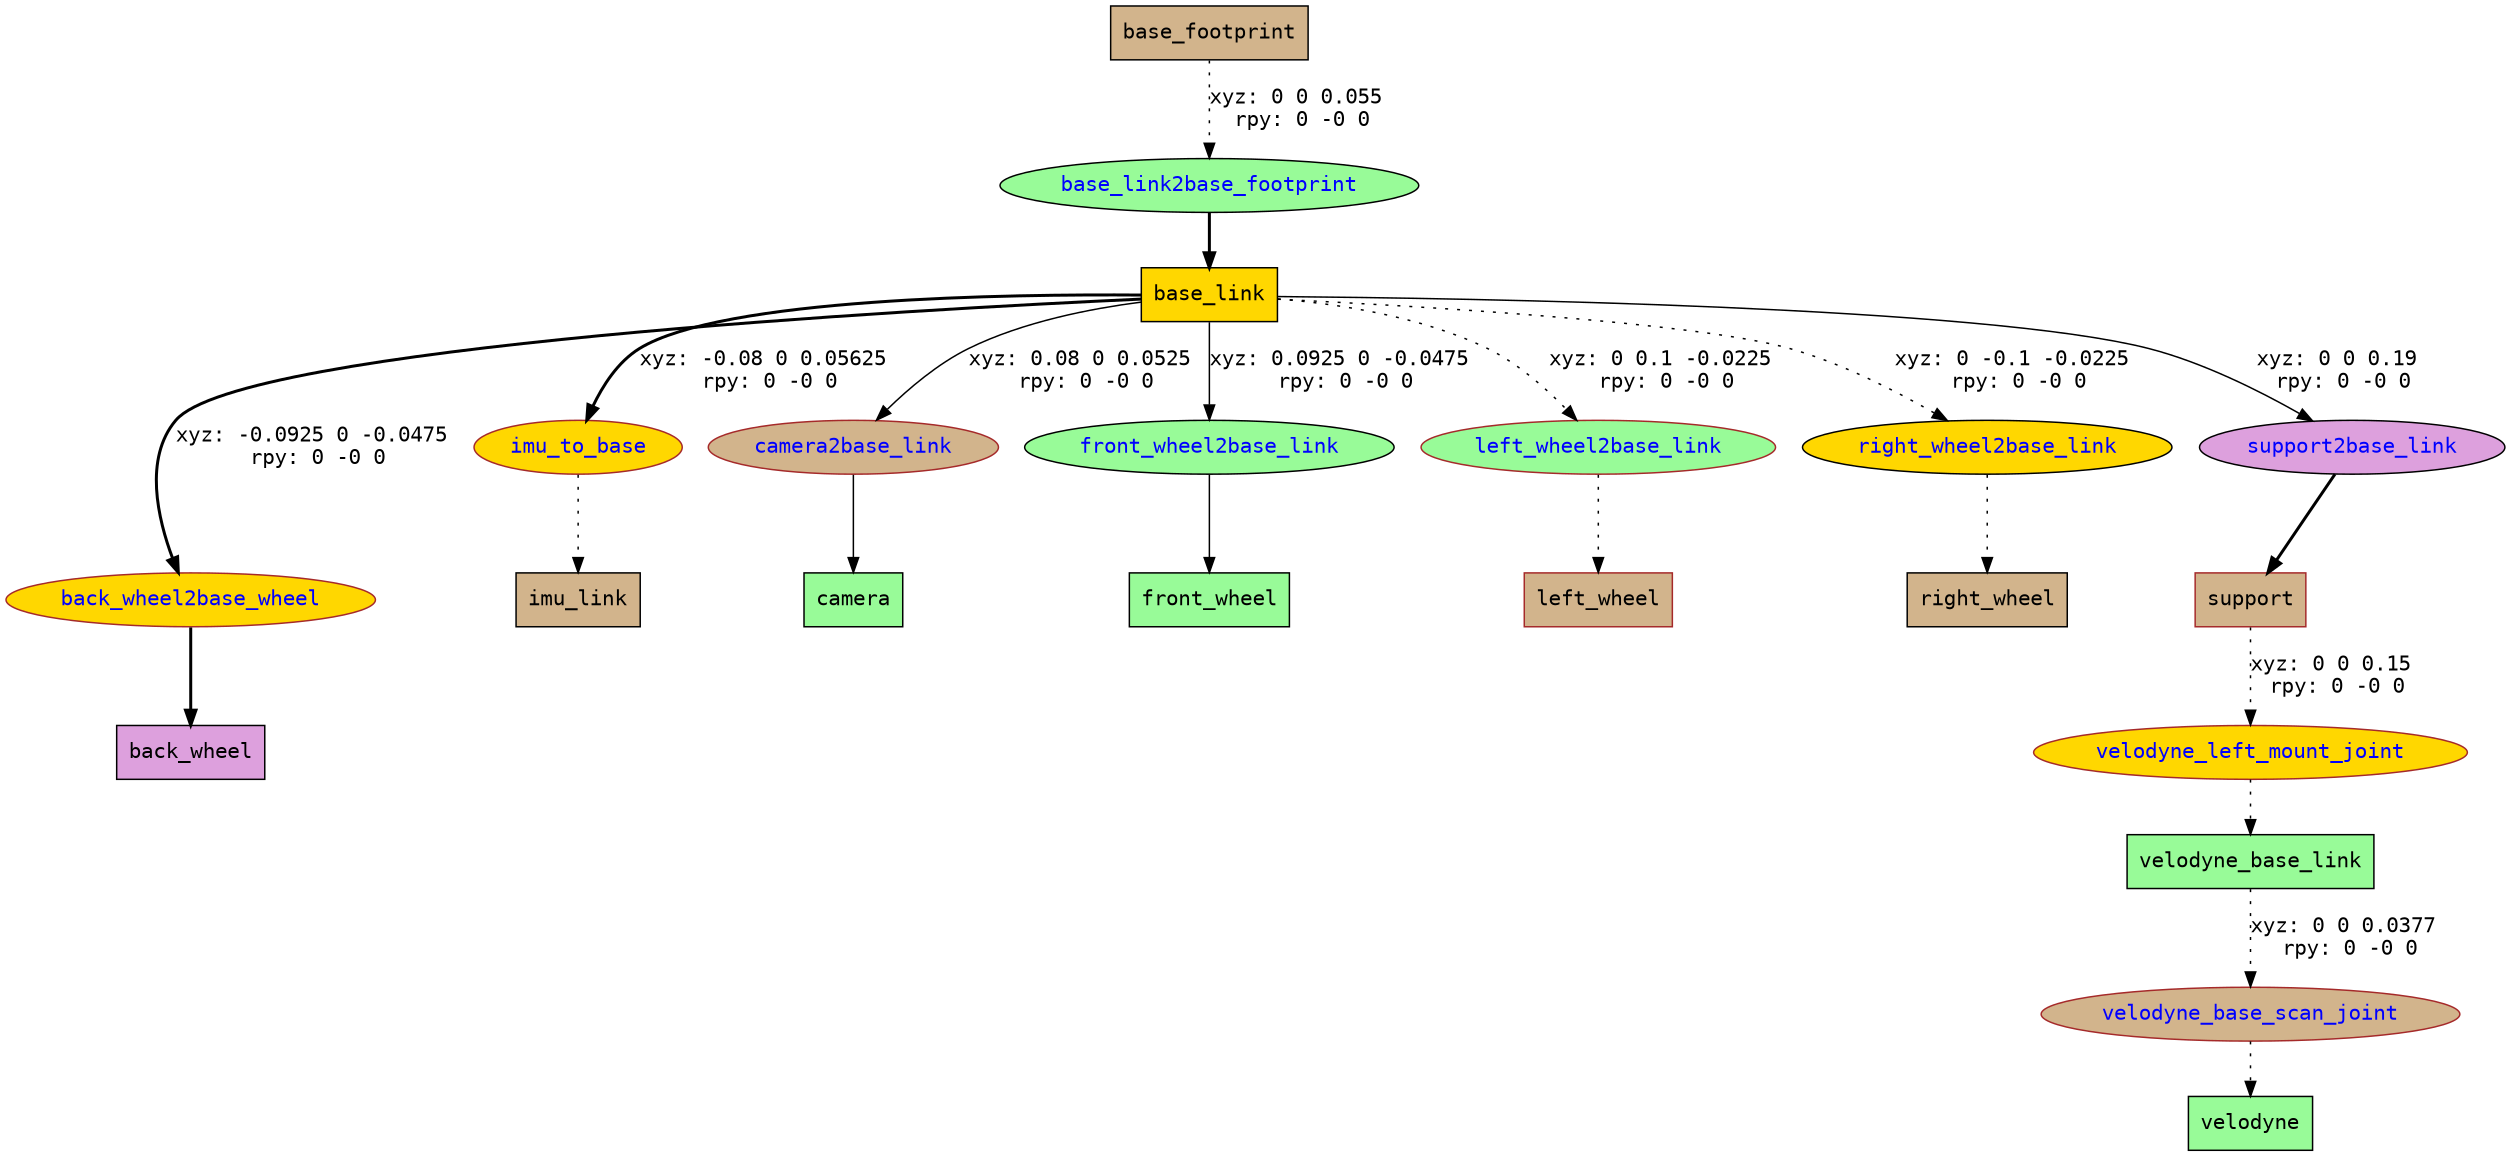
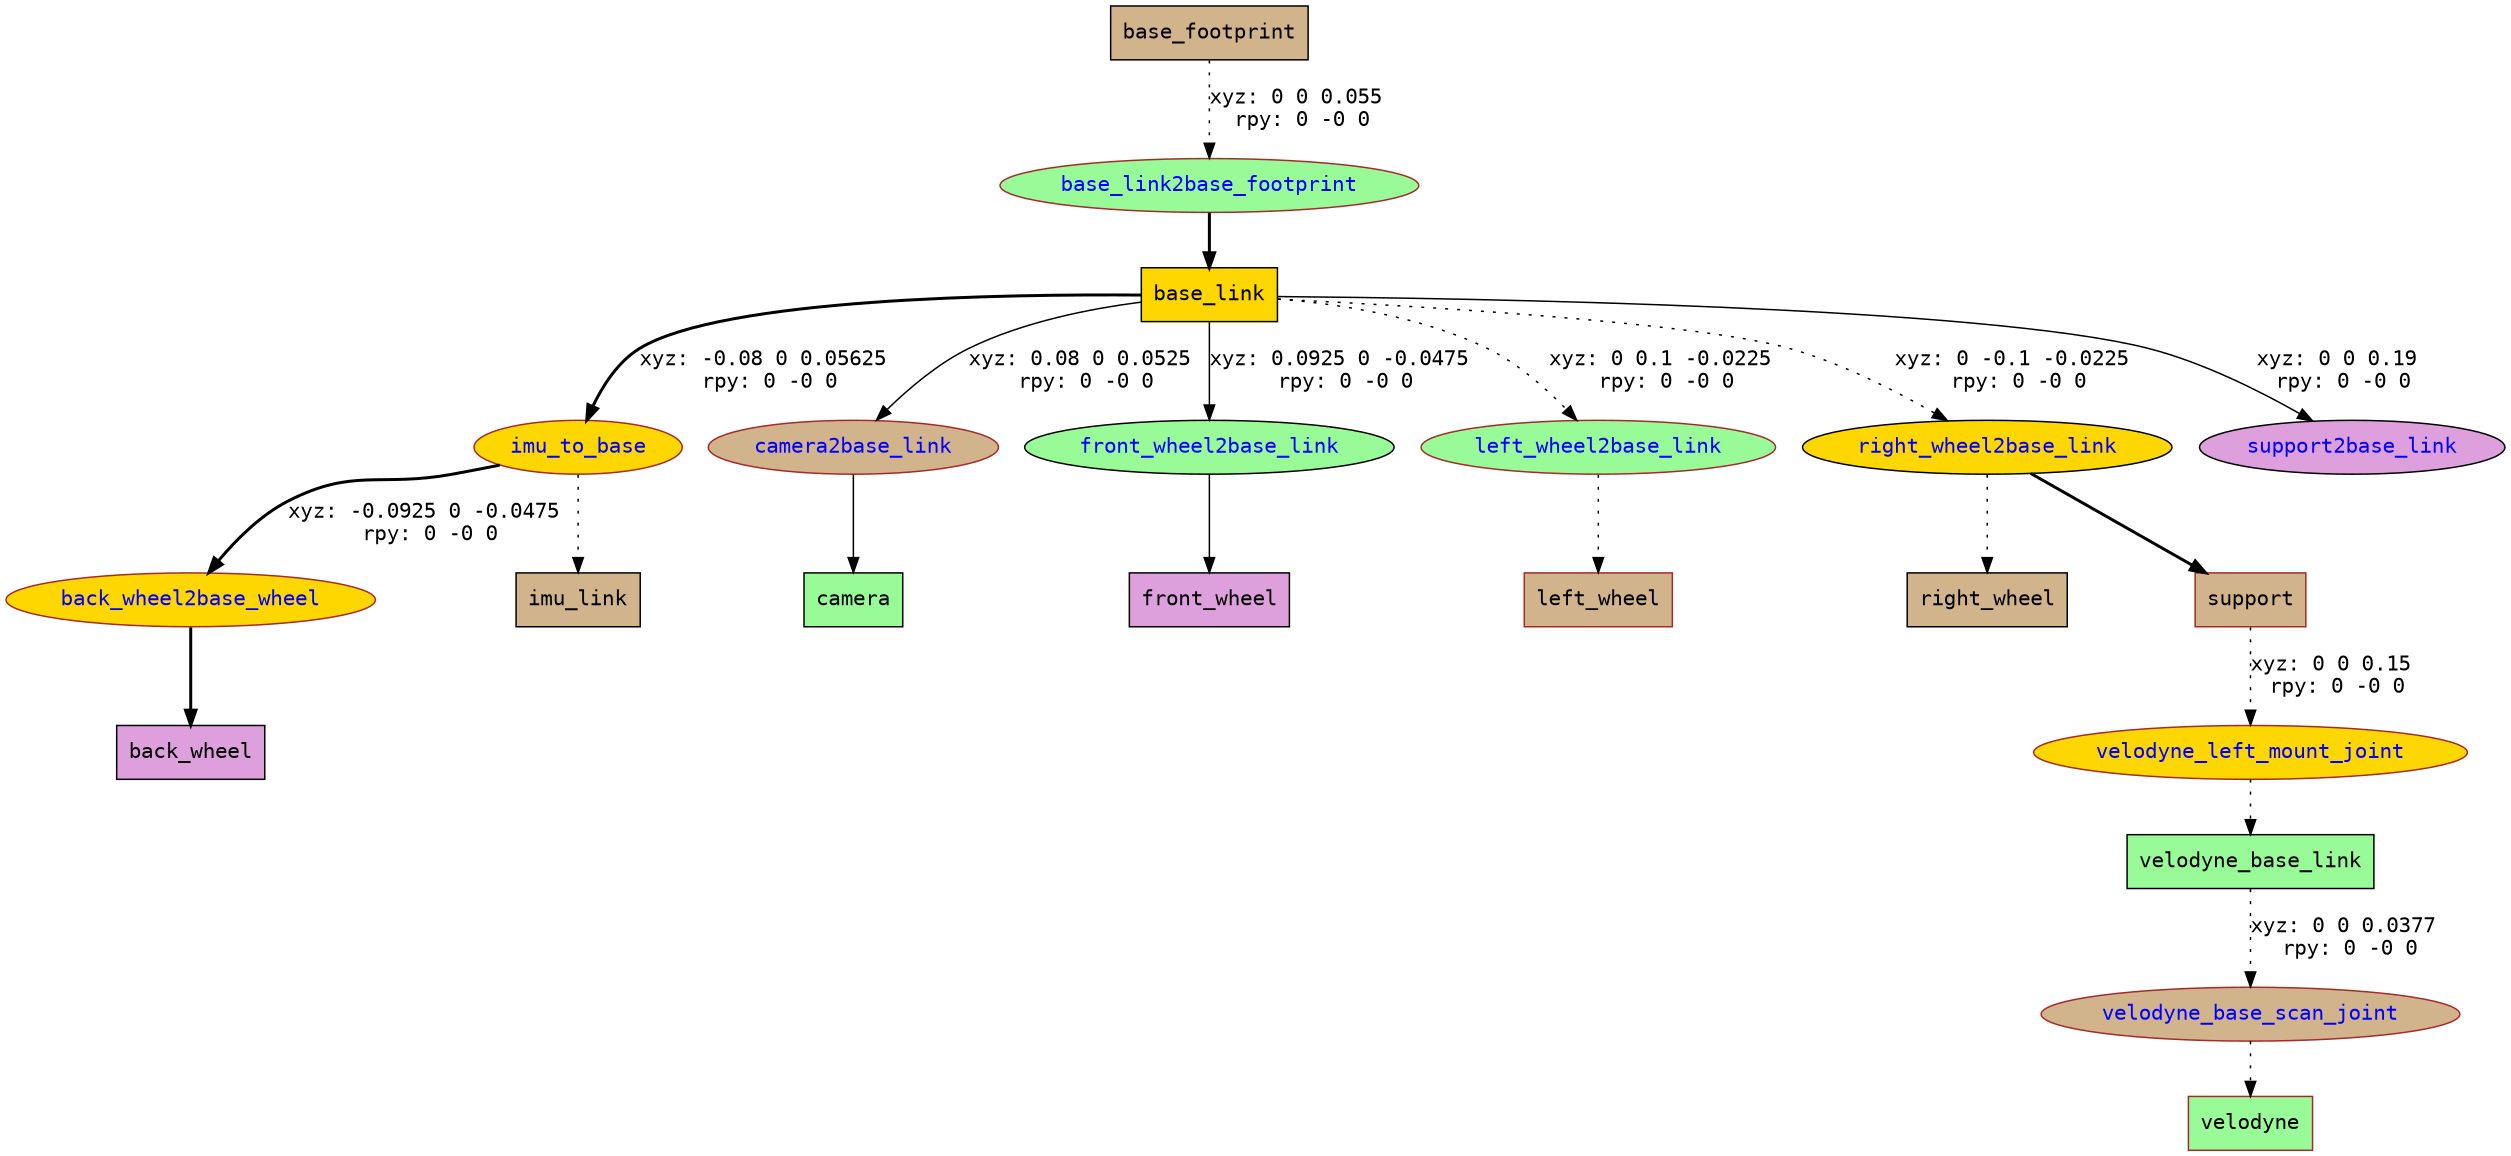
(1209, 185) -> (1209, 185)
(581, 338) -> (347, 482)
(2306, 517) -> (2112, 519)
(1209, 600) -> (1209, 600)
(2250, 1123) -> (2250, 1123)
